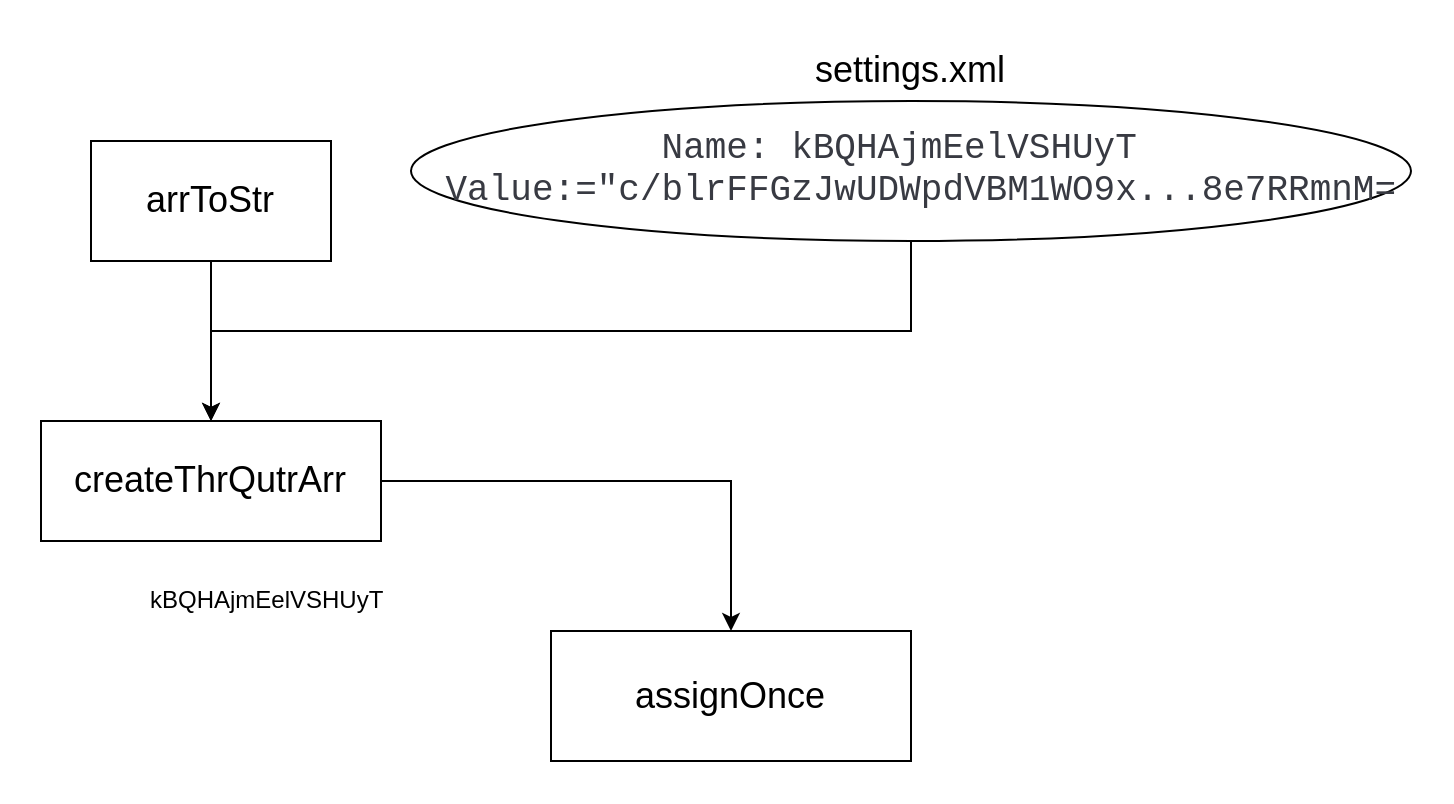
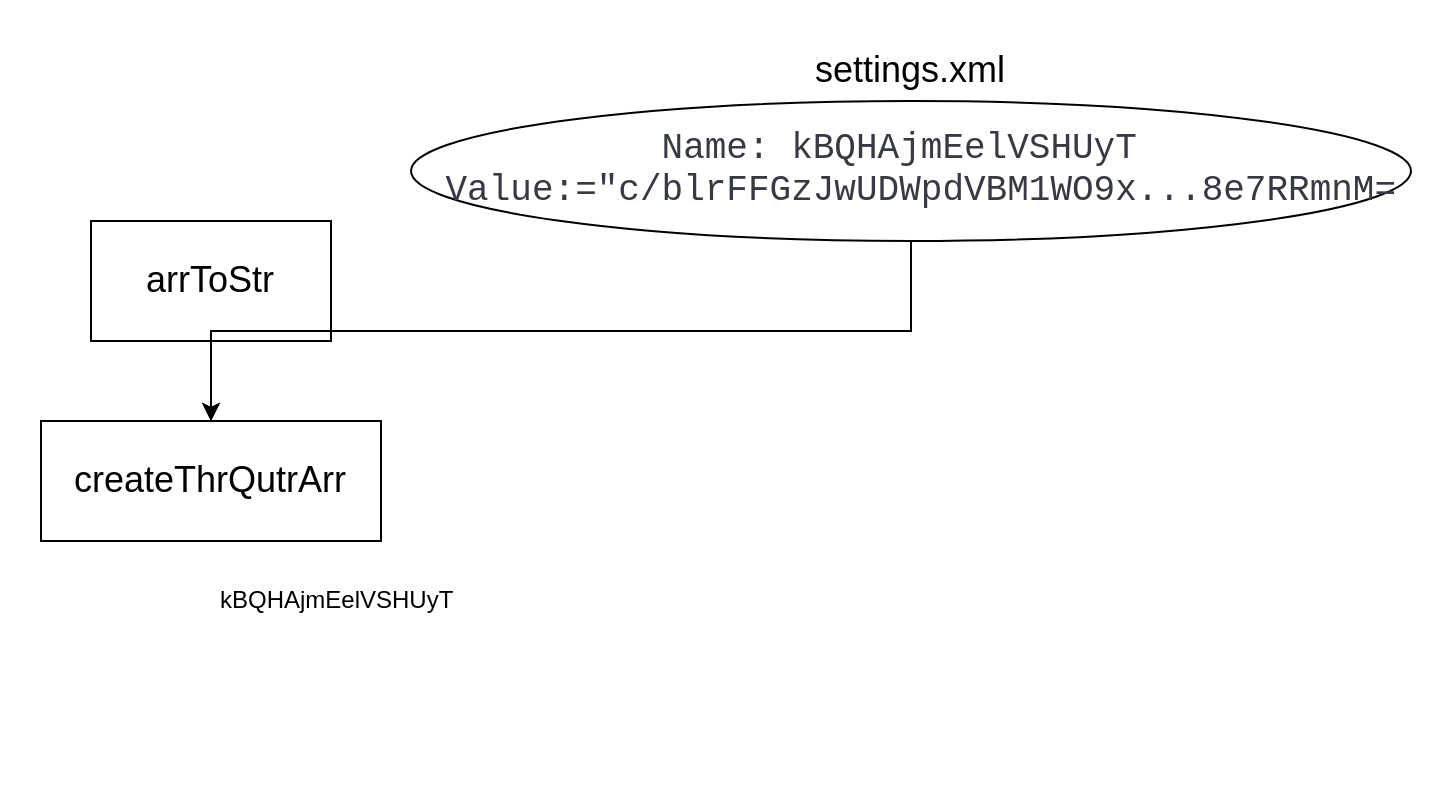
(211, 201) -> (211, 281)
(624, 481) -> none
(271, 600) -> (341, 600)
(731, 696) -> none
